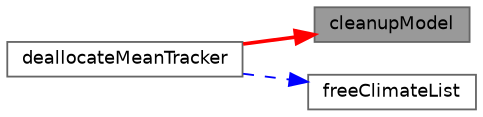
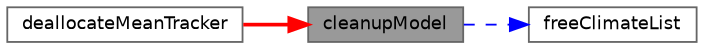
(266, 77) -> (487, 25)
